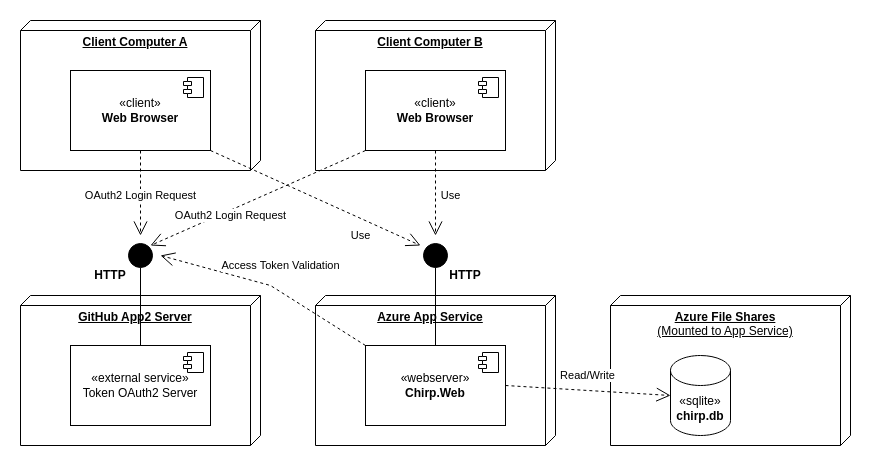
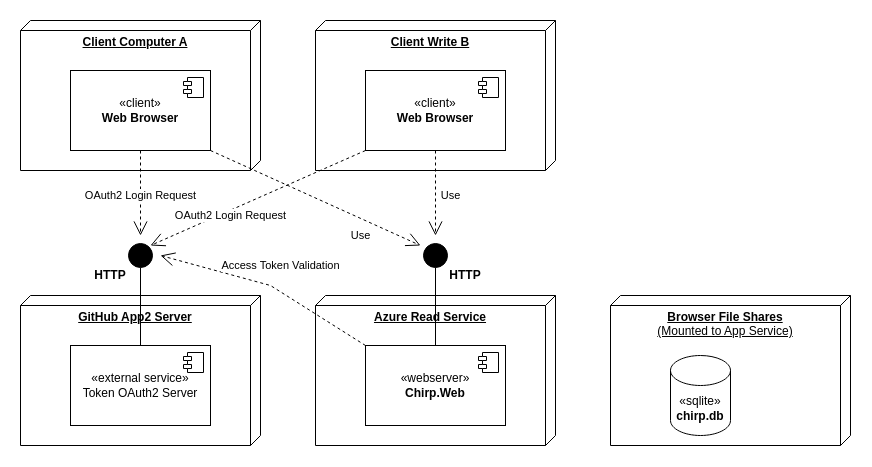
(431, 43) -> (431, 43)
(431, 318) -> (431, 318)
(726, 325) -> (726, 325)
(586, 390) -> none
